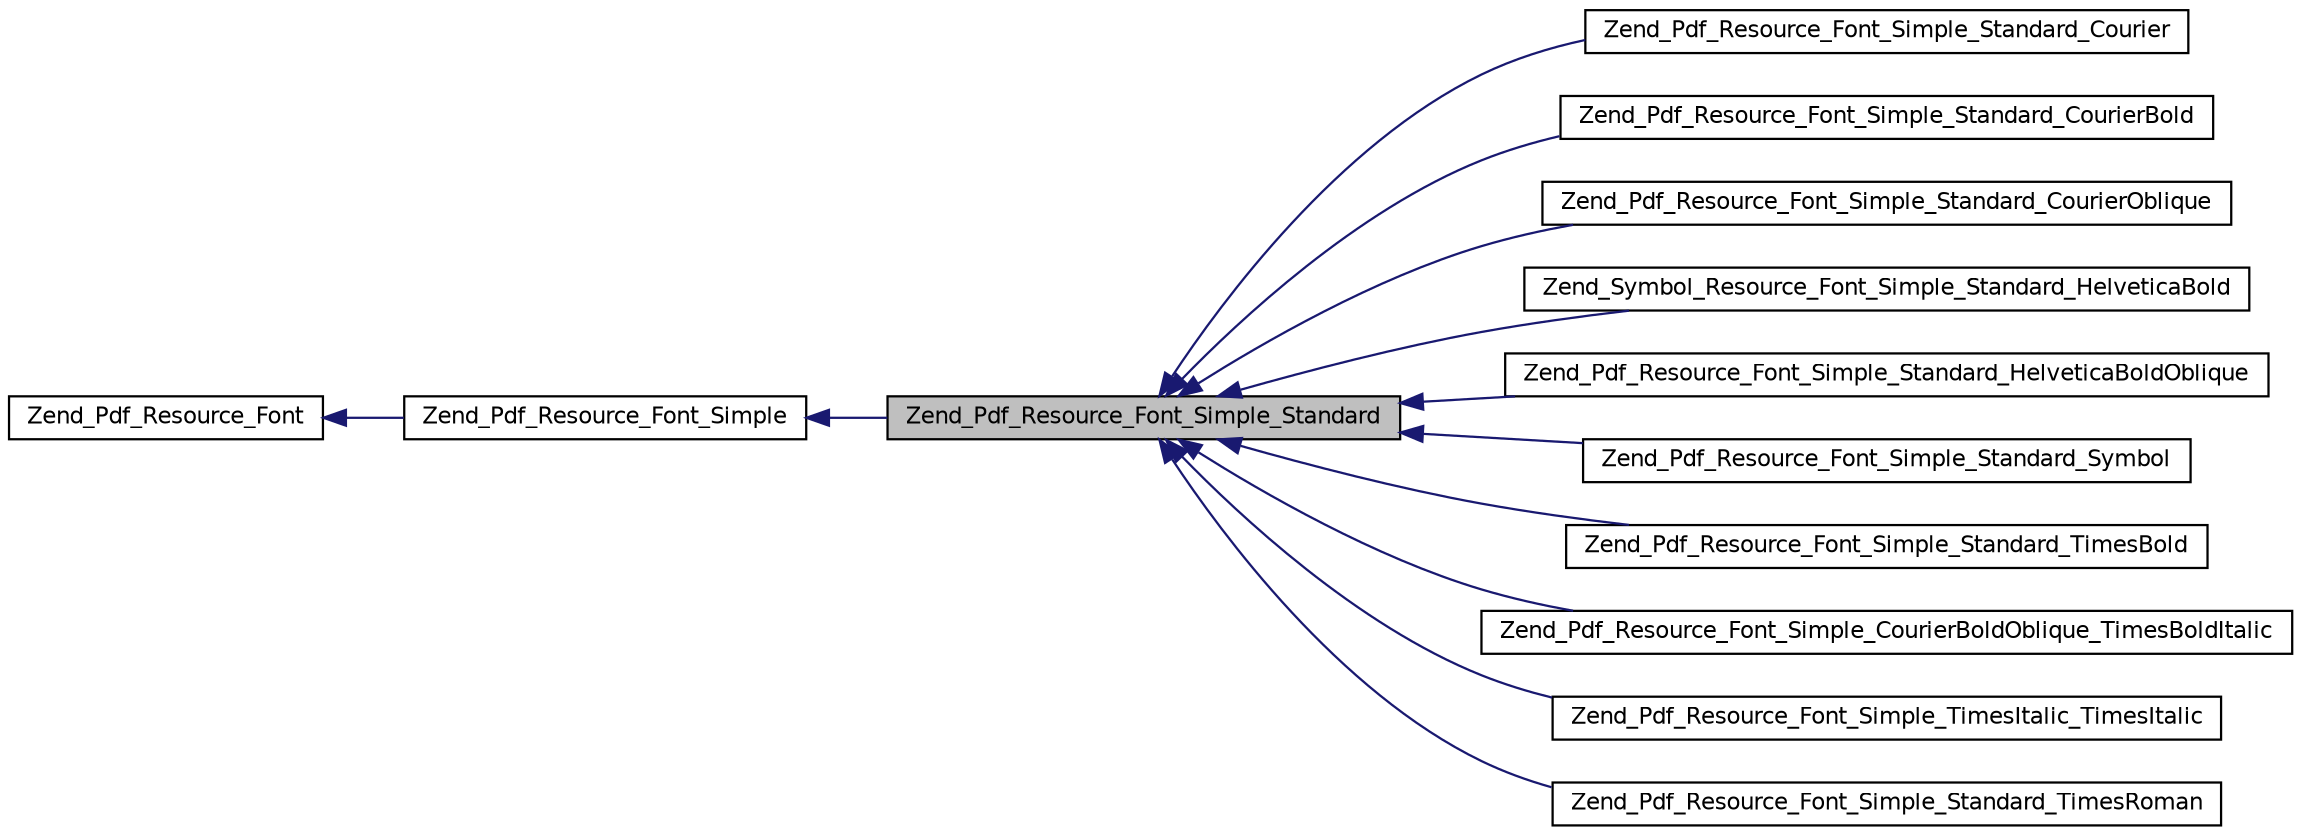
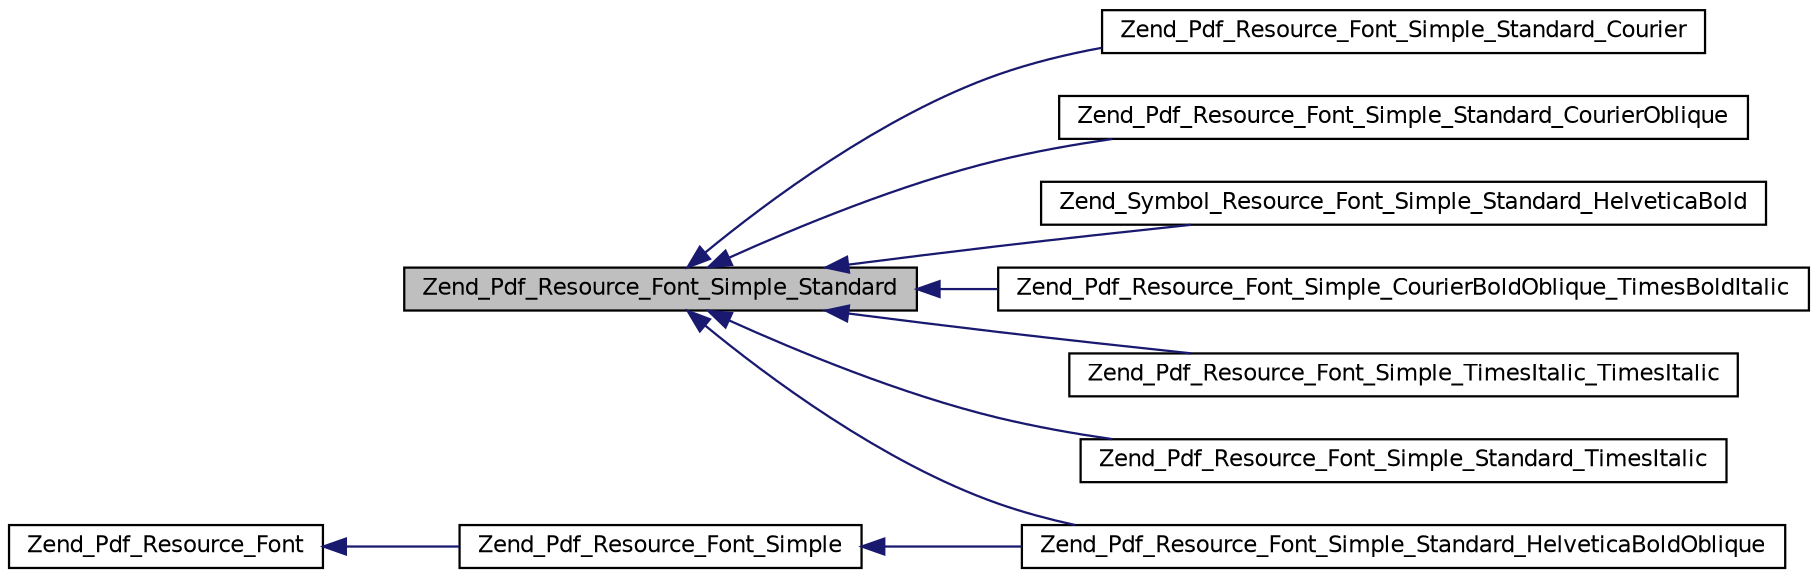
(1887, 117) -> none
(858, 418) -> (953, 547)
(1887, 461) -> none
(1887, 547) -> none
(1887, 804) -> (1404, 461)
